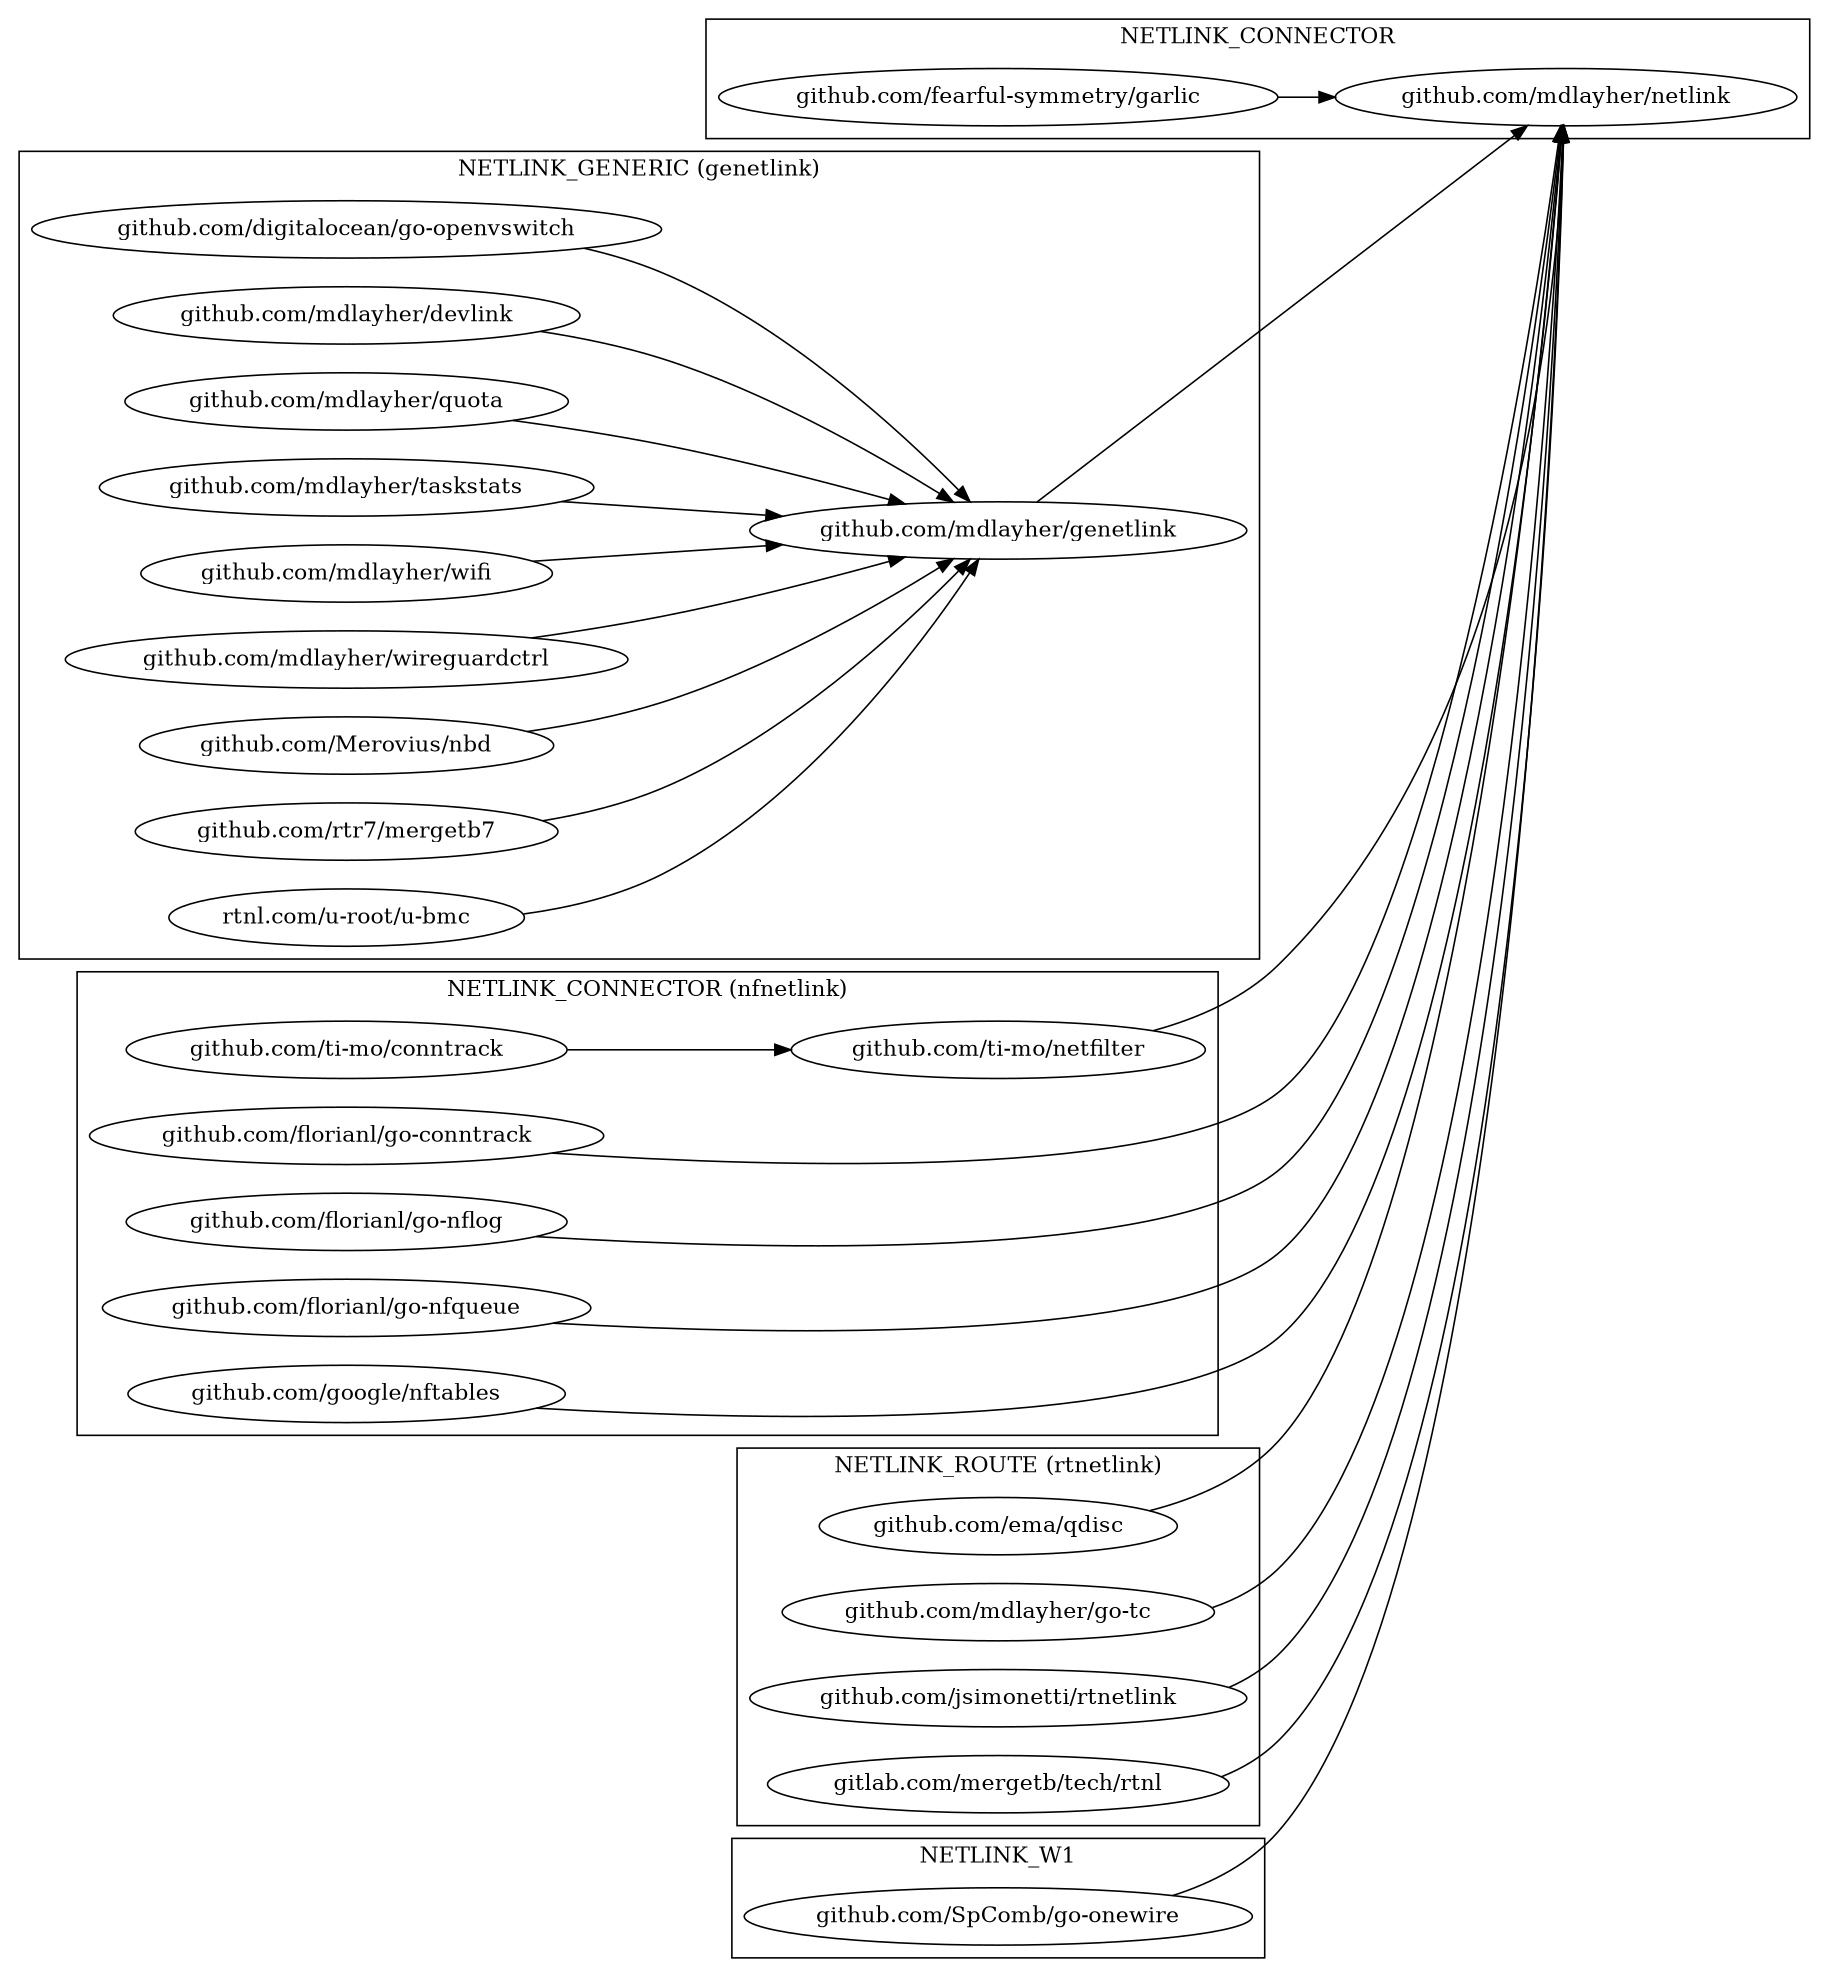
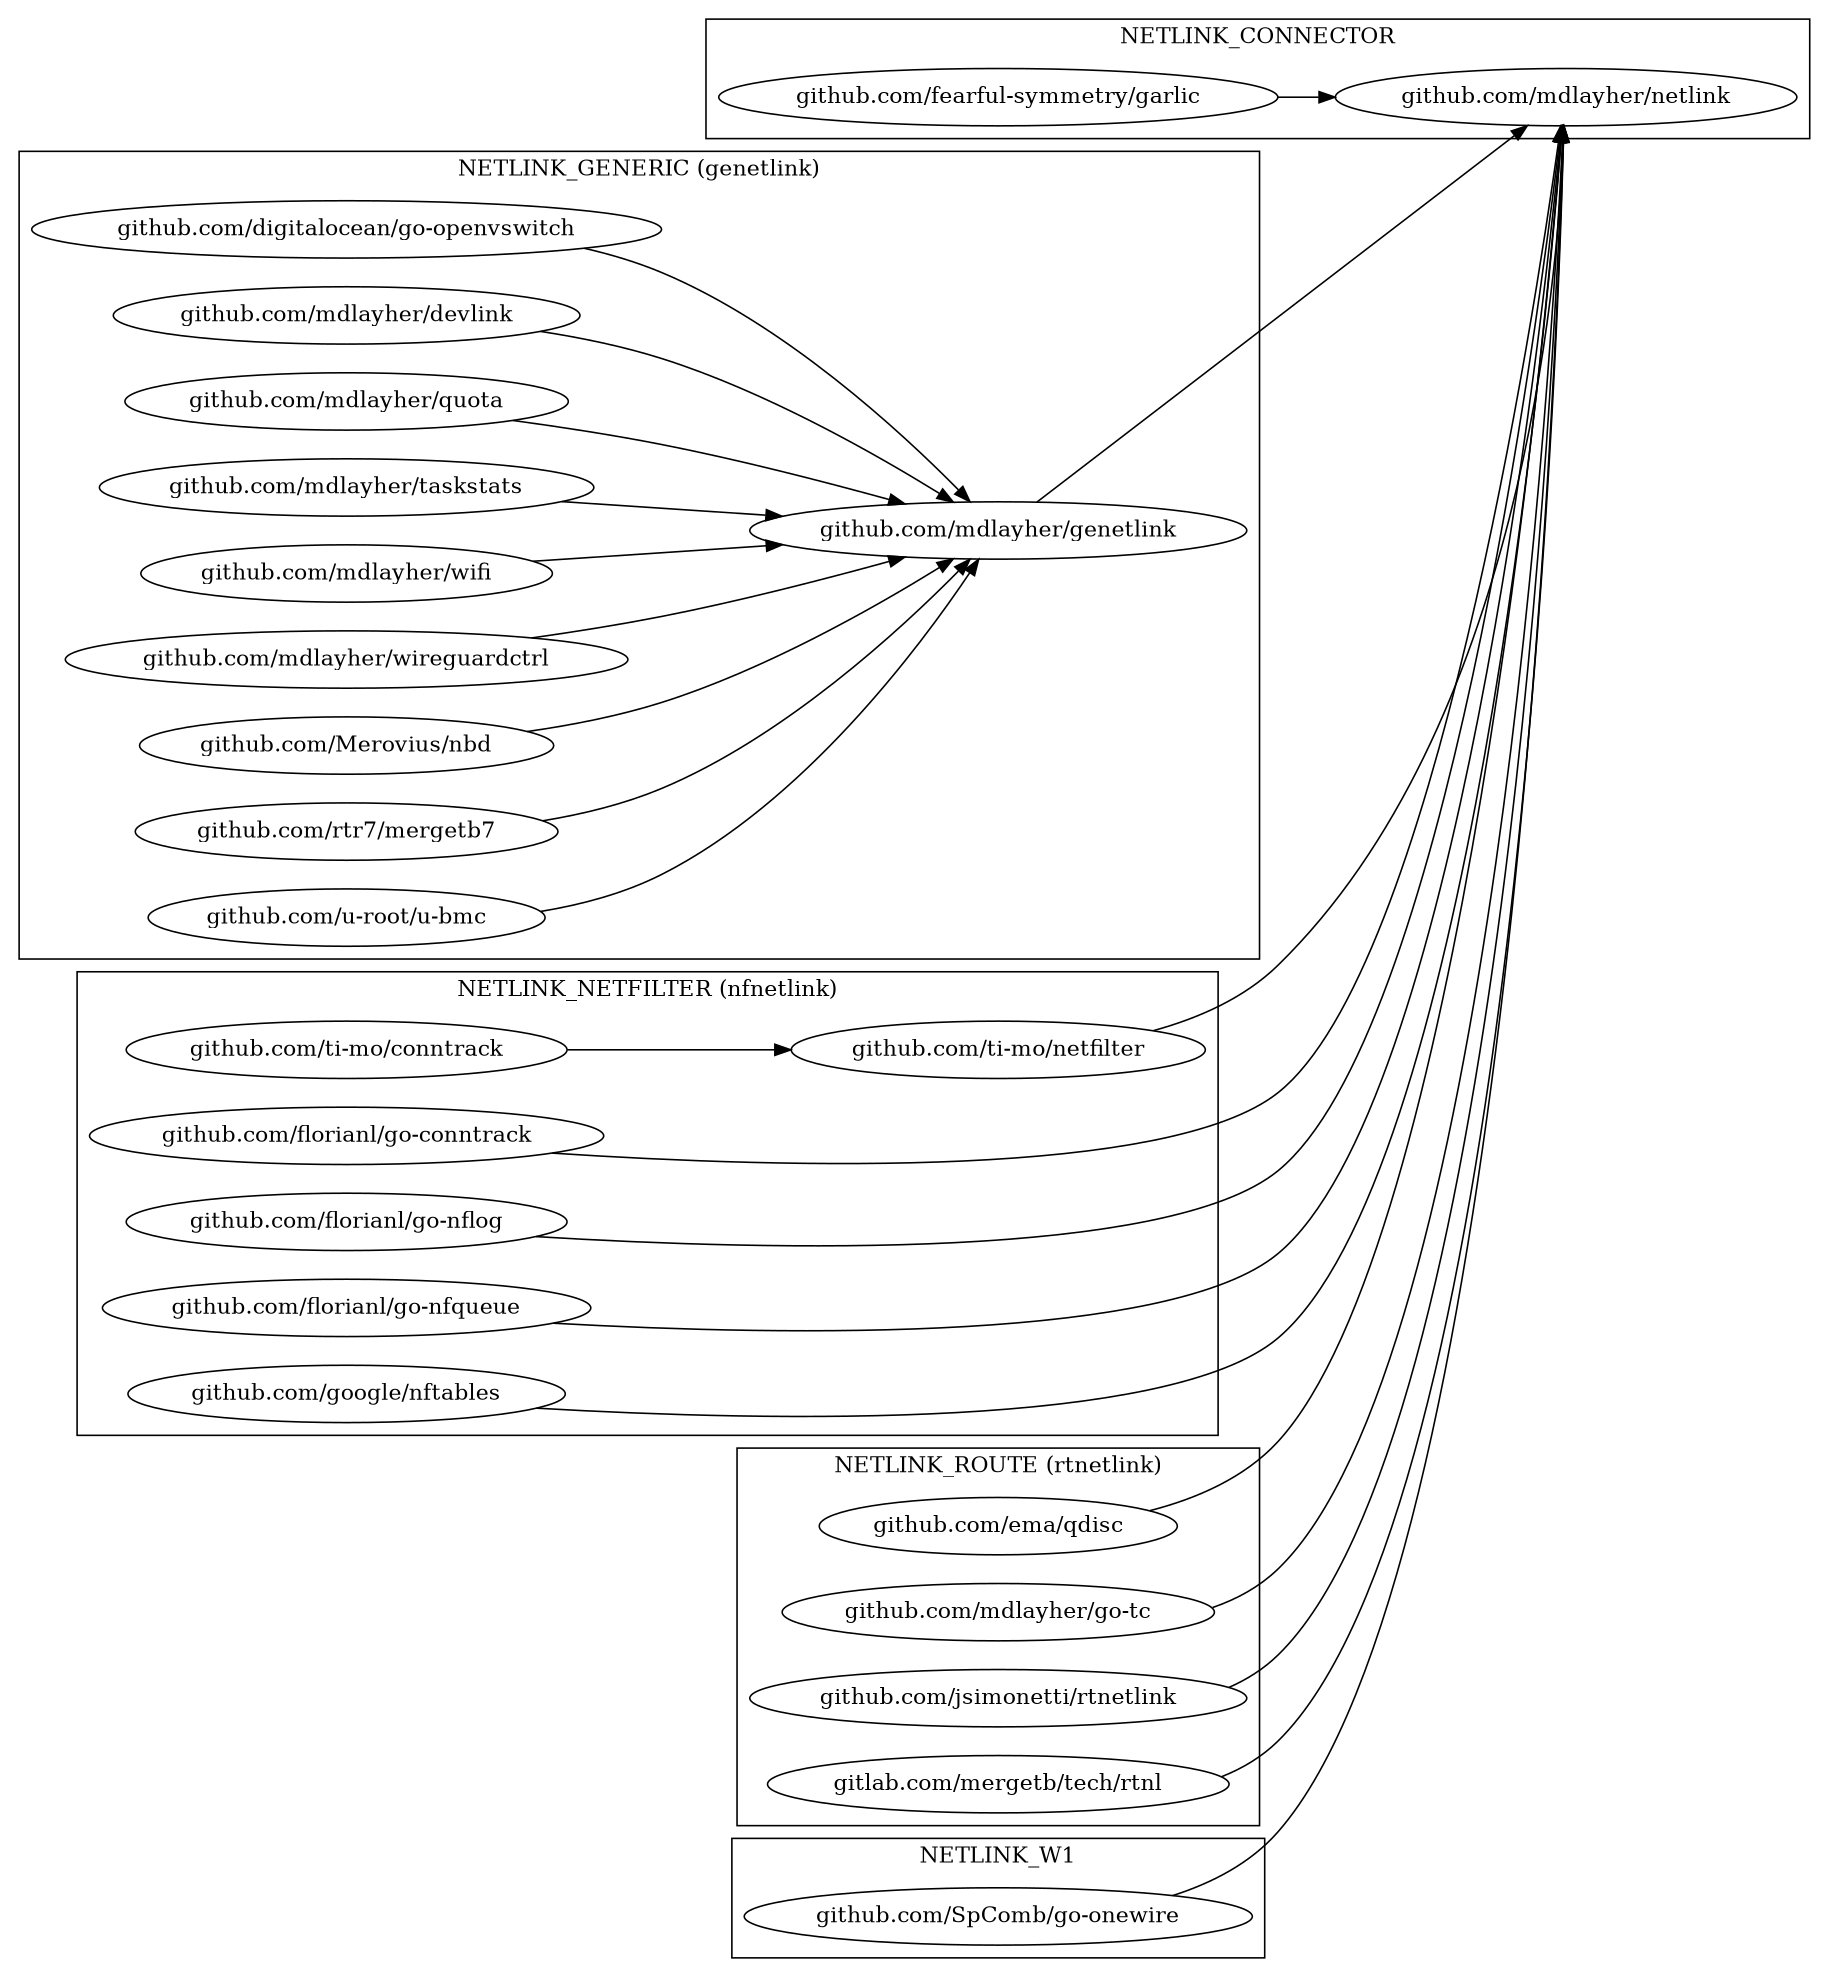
(347, 918) -> (347, 918)
(648, 990) -> (648, 990)
